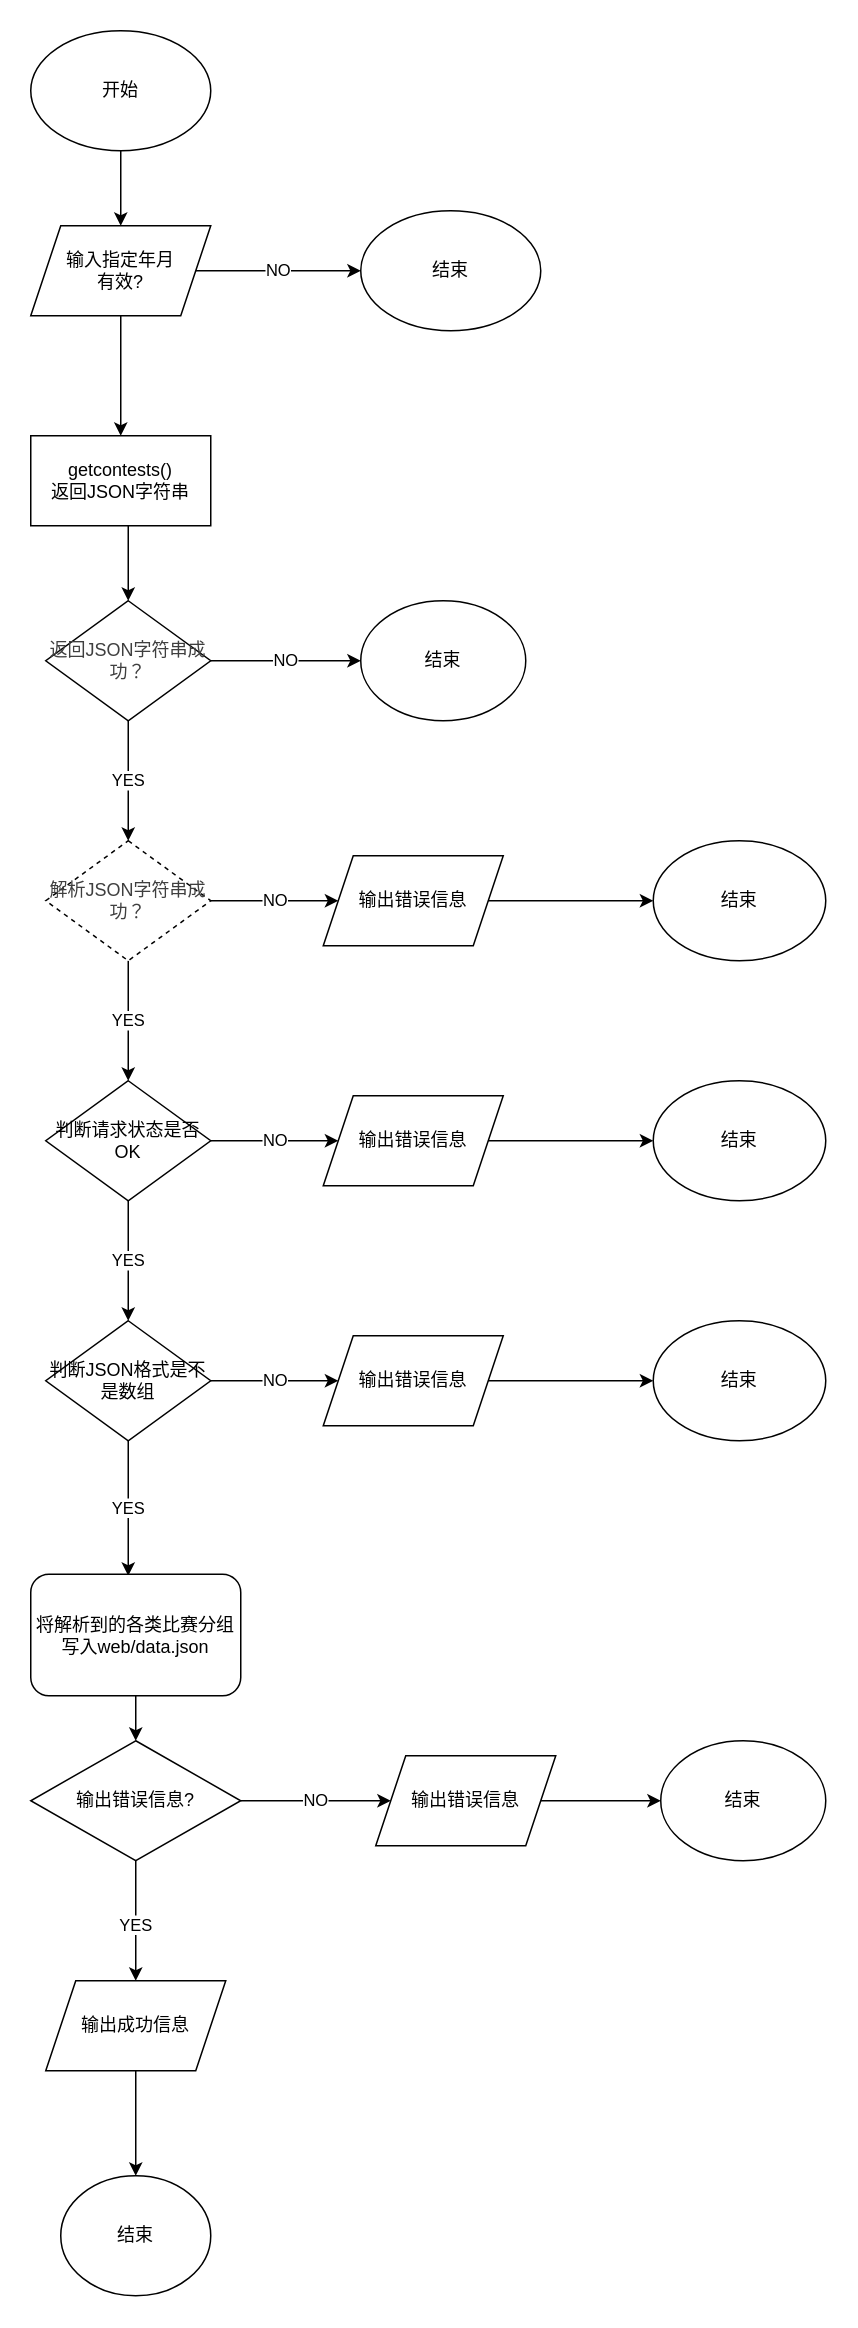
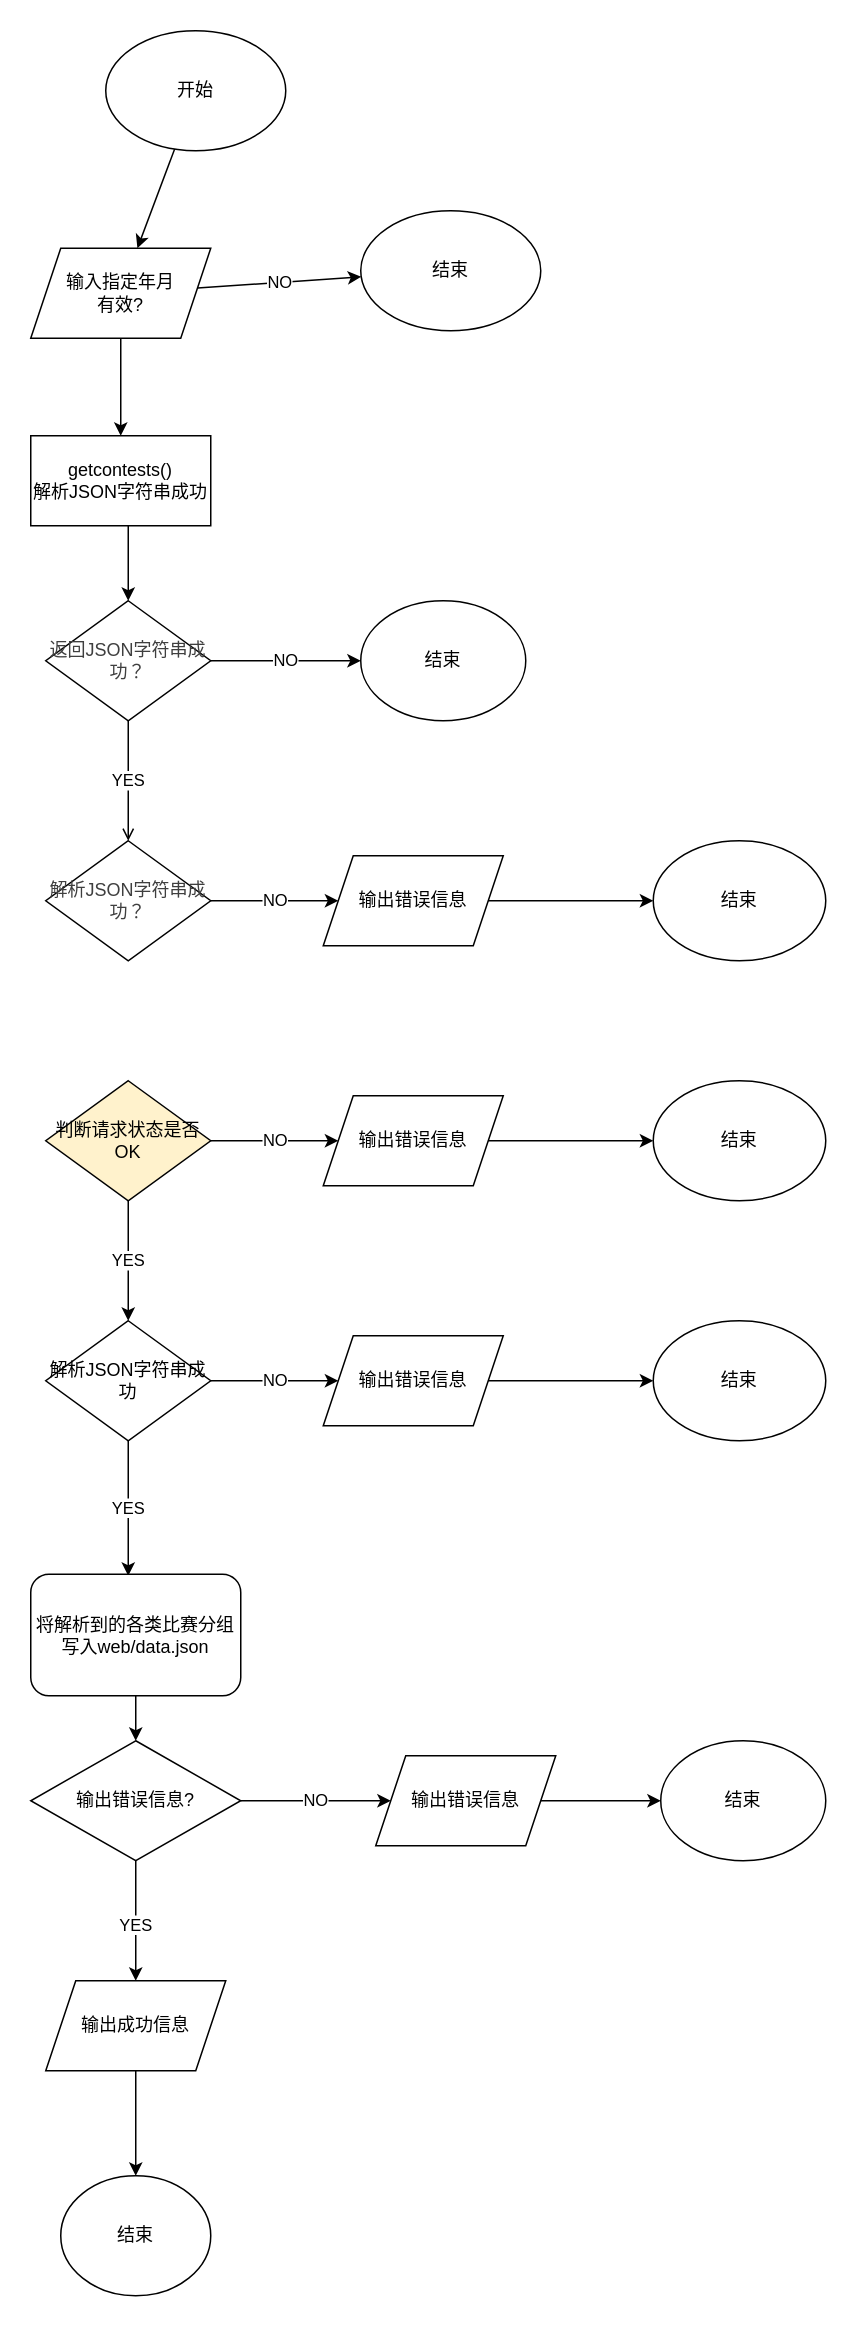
(121, 91) -> (196, 91)
(121, 271) -> (121, 293)
(121, 481) -> (121, 481)
(128, 829) -> (128, 831)
(128, 901) -> (128, 901)
(128, 1016) -> none
(128, 1141) -> (128, 1141)
(128, 1381) -> (128, 1381)
